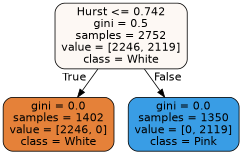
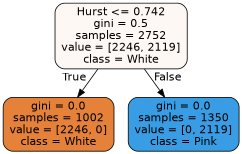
(59, 124) -> (59, 124)
